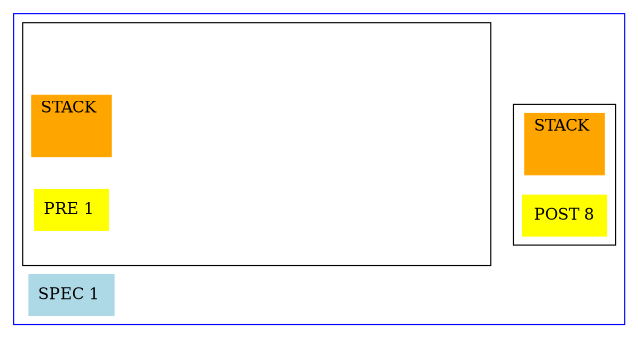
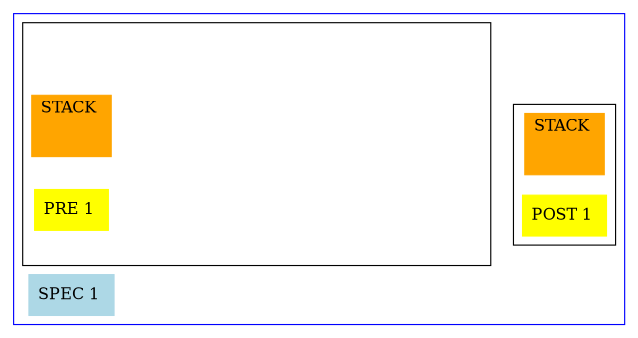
(565, 216) -> (565, 216)
